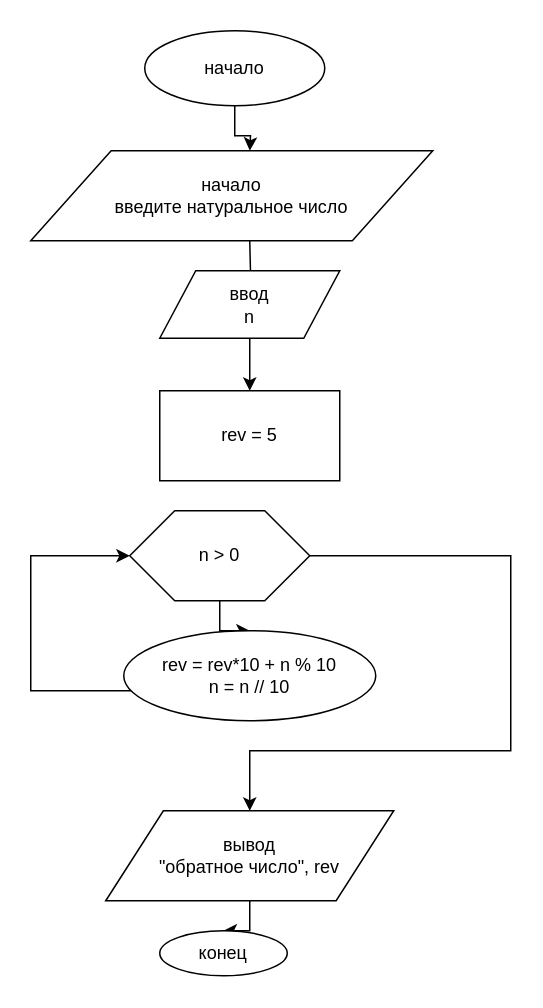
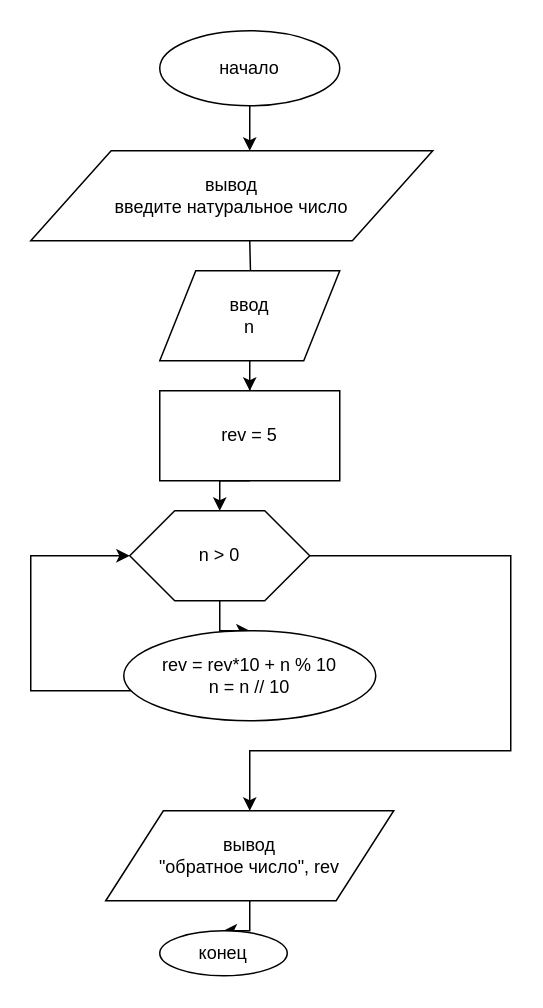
(235, 68) -> (250, 68)
(232, 196) -> (232, 196)
(250, 305) -> (250, 316)
none -> (220, 490)
